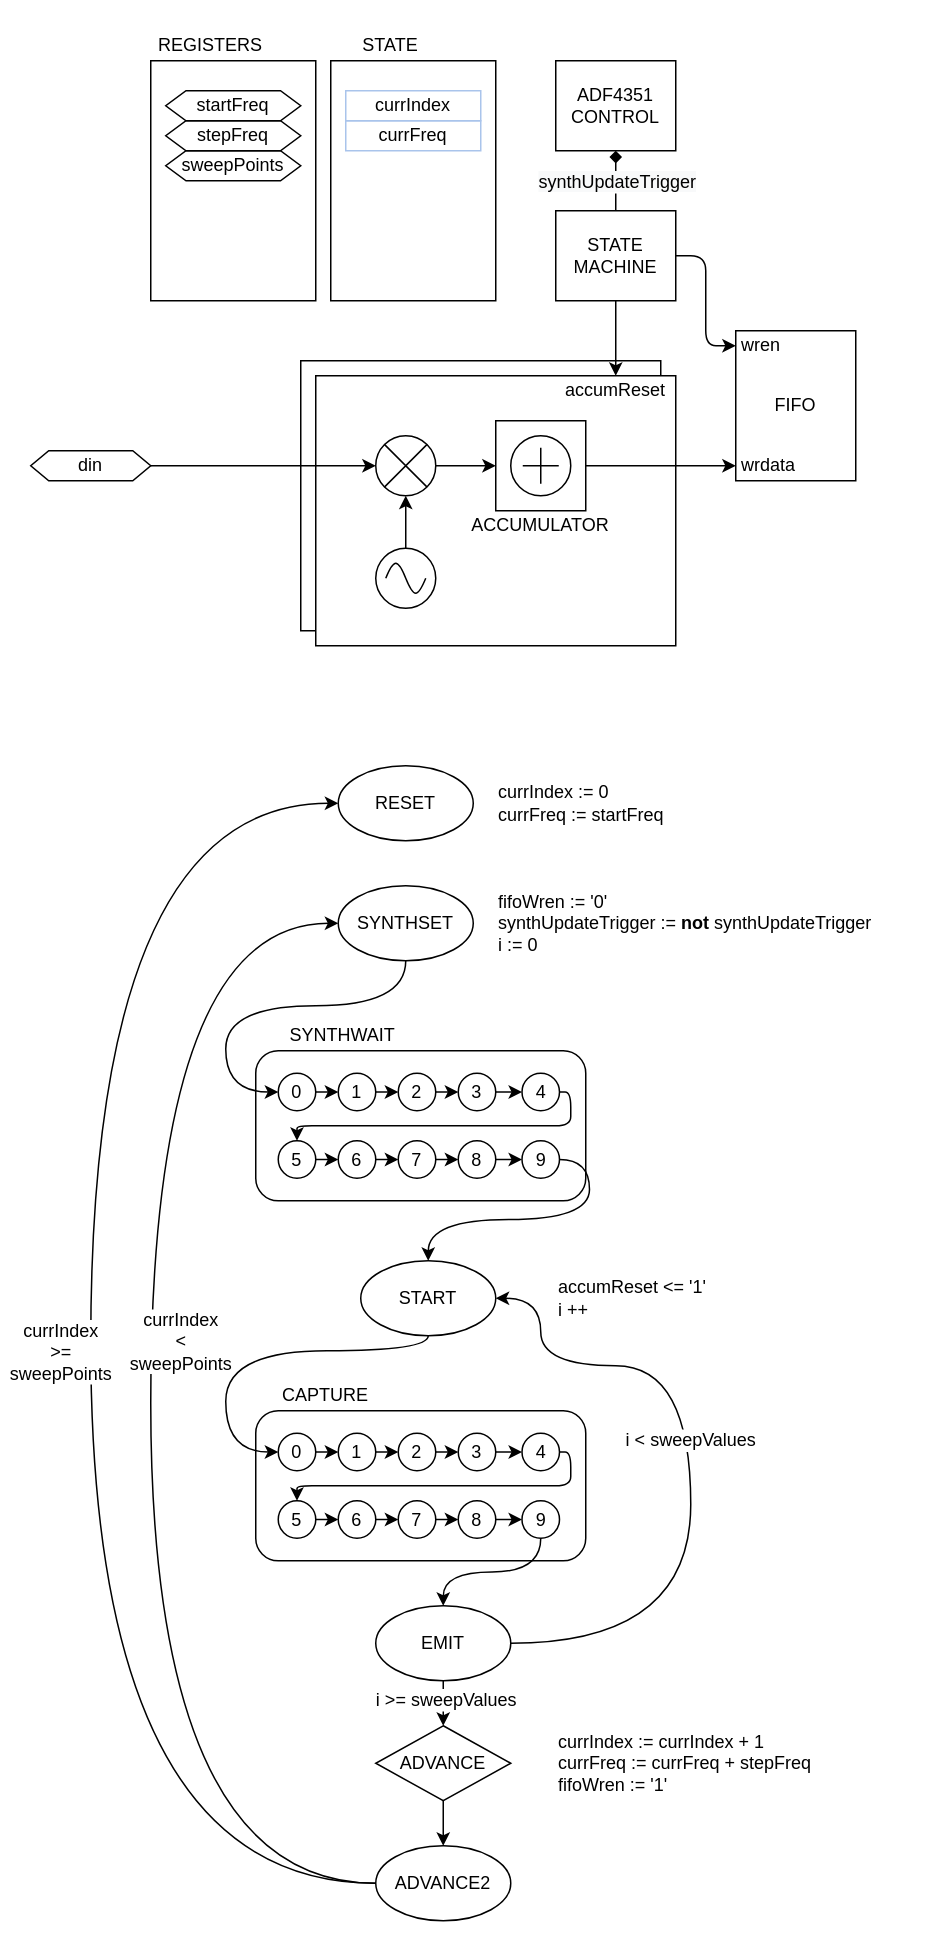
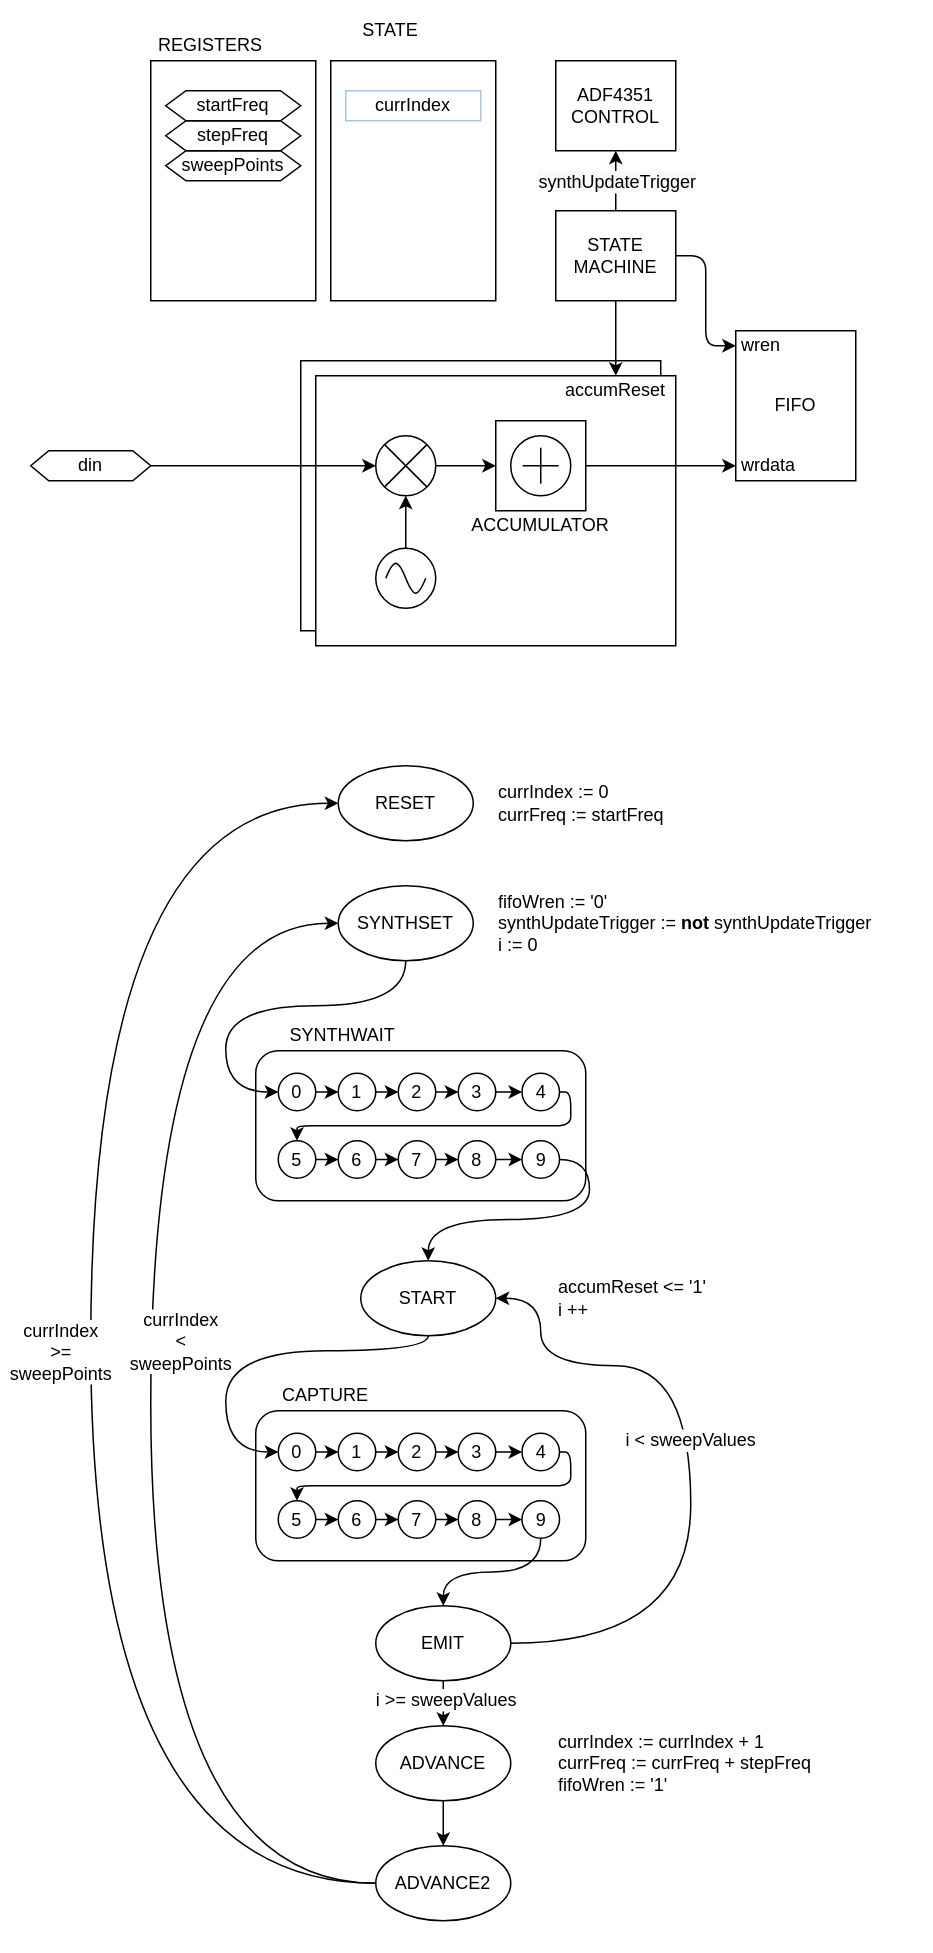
(391, 46) -> (391, 31)
(413, 136) -> none
(616, 163) -> (616, 162)
(443, 1763) -> (443, 1763)
